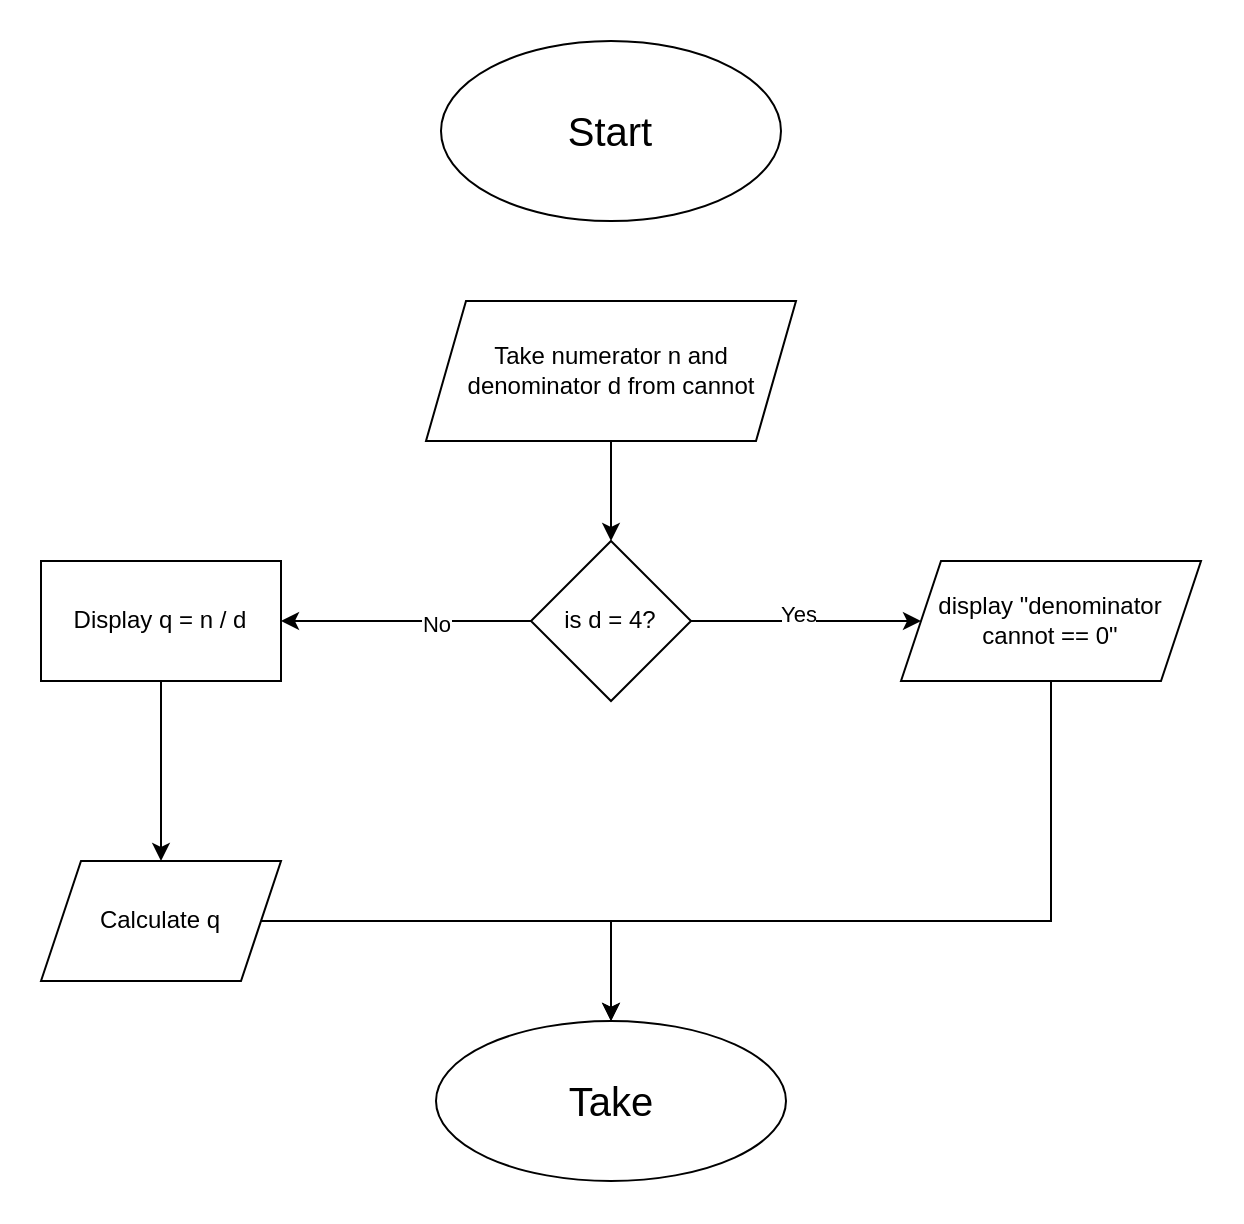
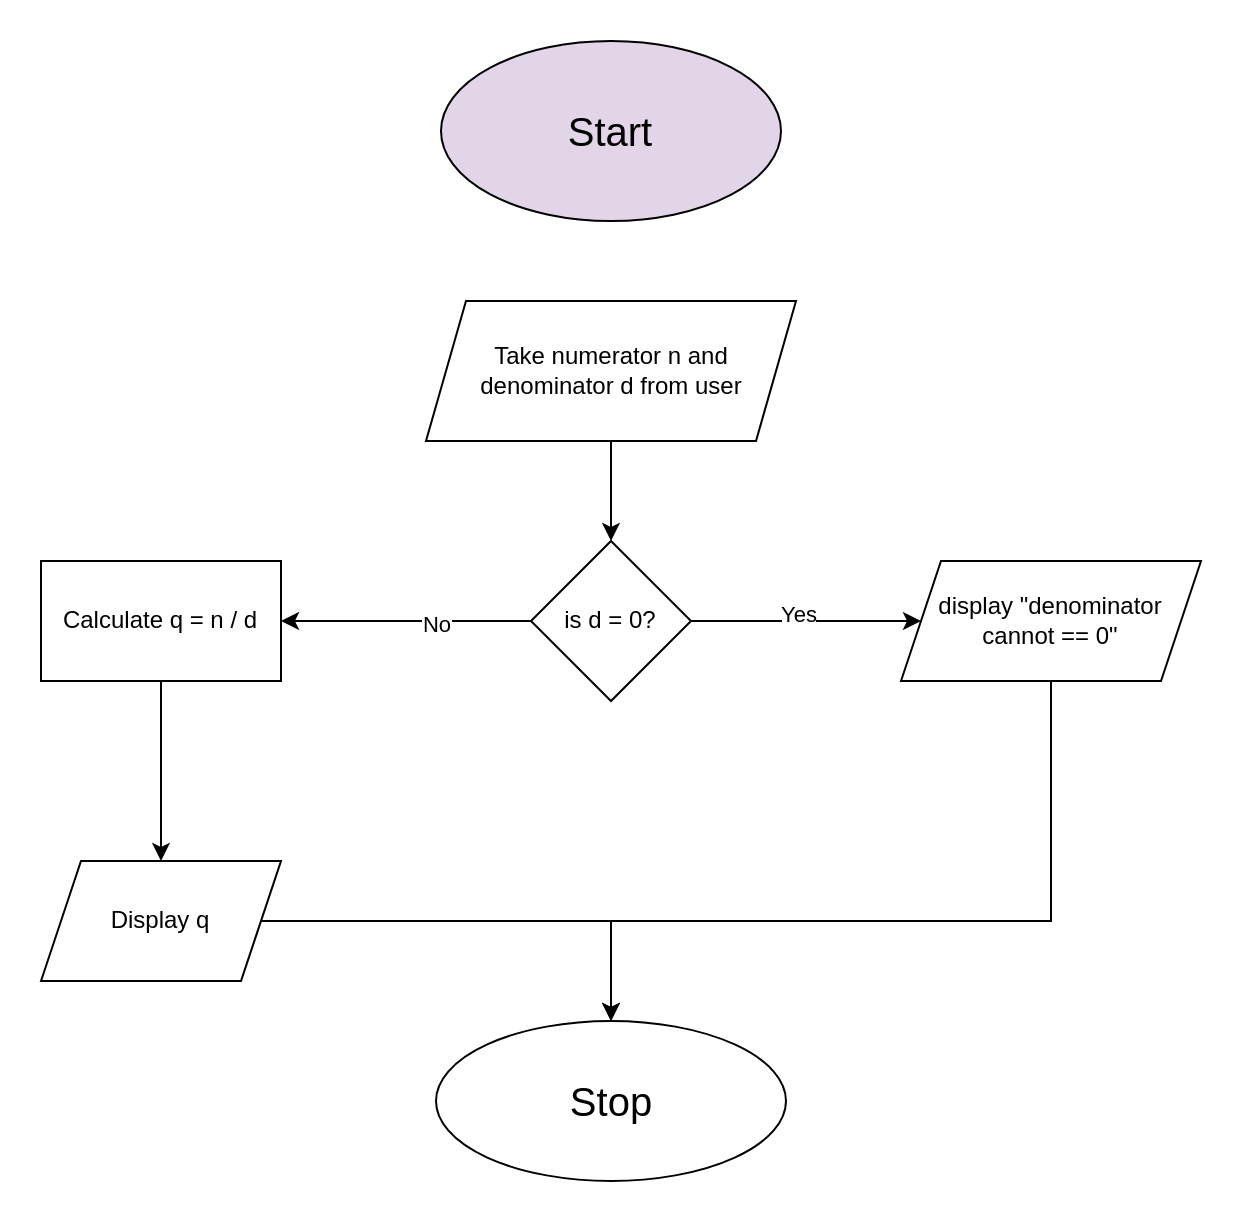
(611, 131) -> (611, 131)
(612, 371) -> (612, 371)
(161, 621) -> (161, 621)
(611, 621) -> (611, 621)
(161, 921) -> (161, 921)
(612, 1101) -> (612, 1101)
